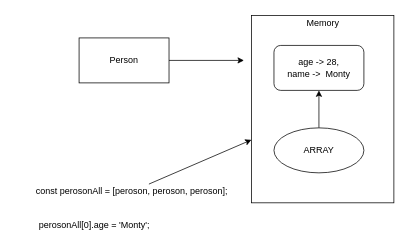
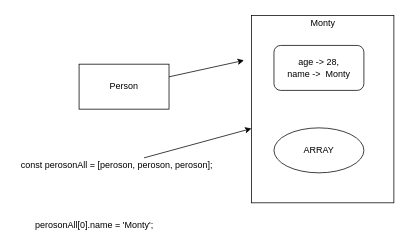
(323, 23) -> (323, 23)
(124, 60) -> (124, 87)
(319, 97) -> none
(132, 192) -> (117, 165)
(95, 225) -> (95, 225)
